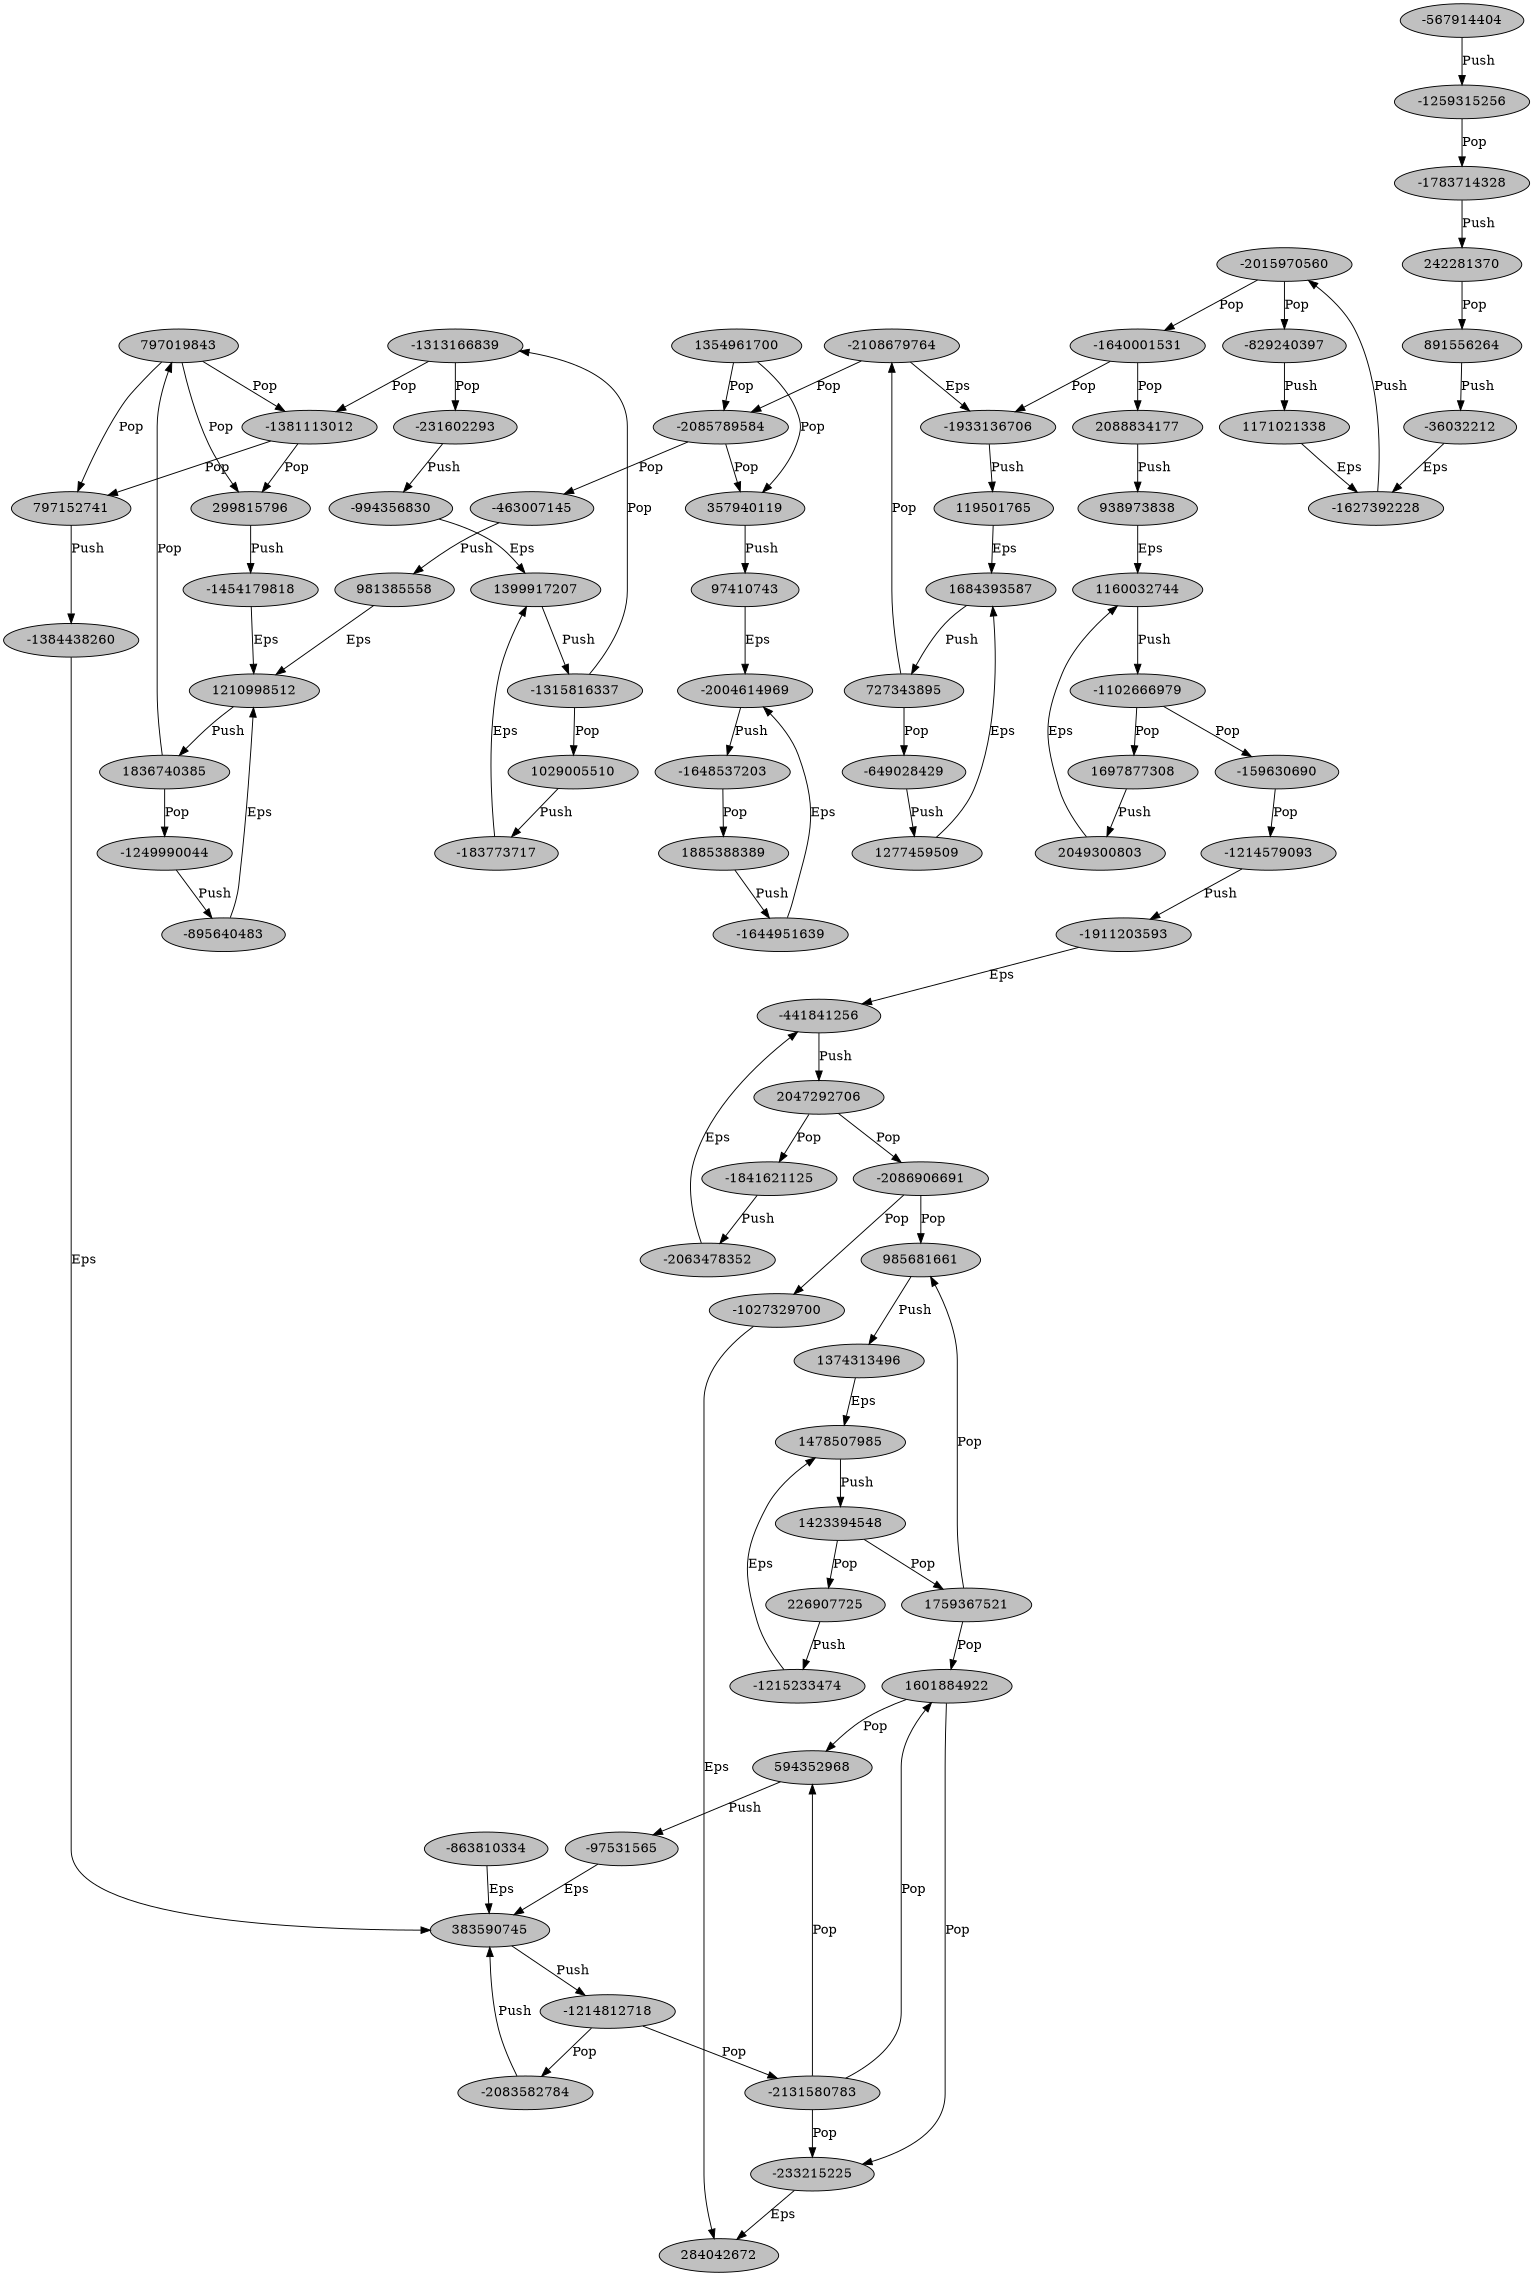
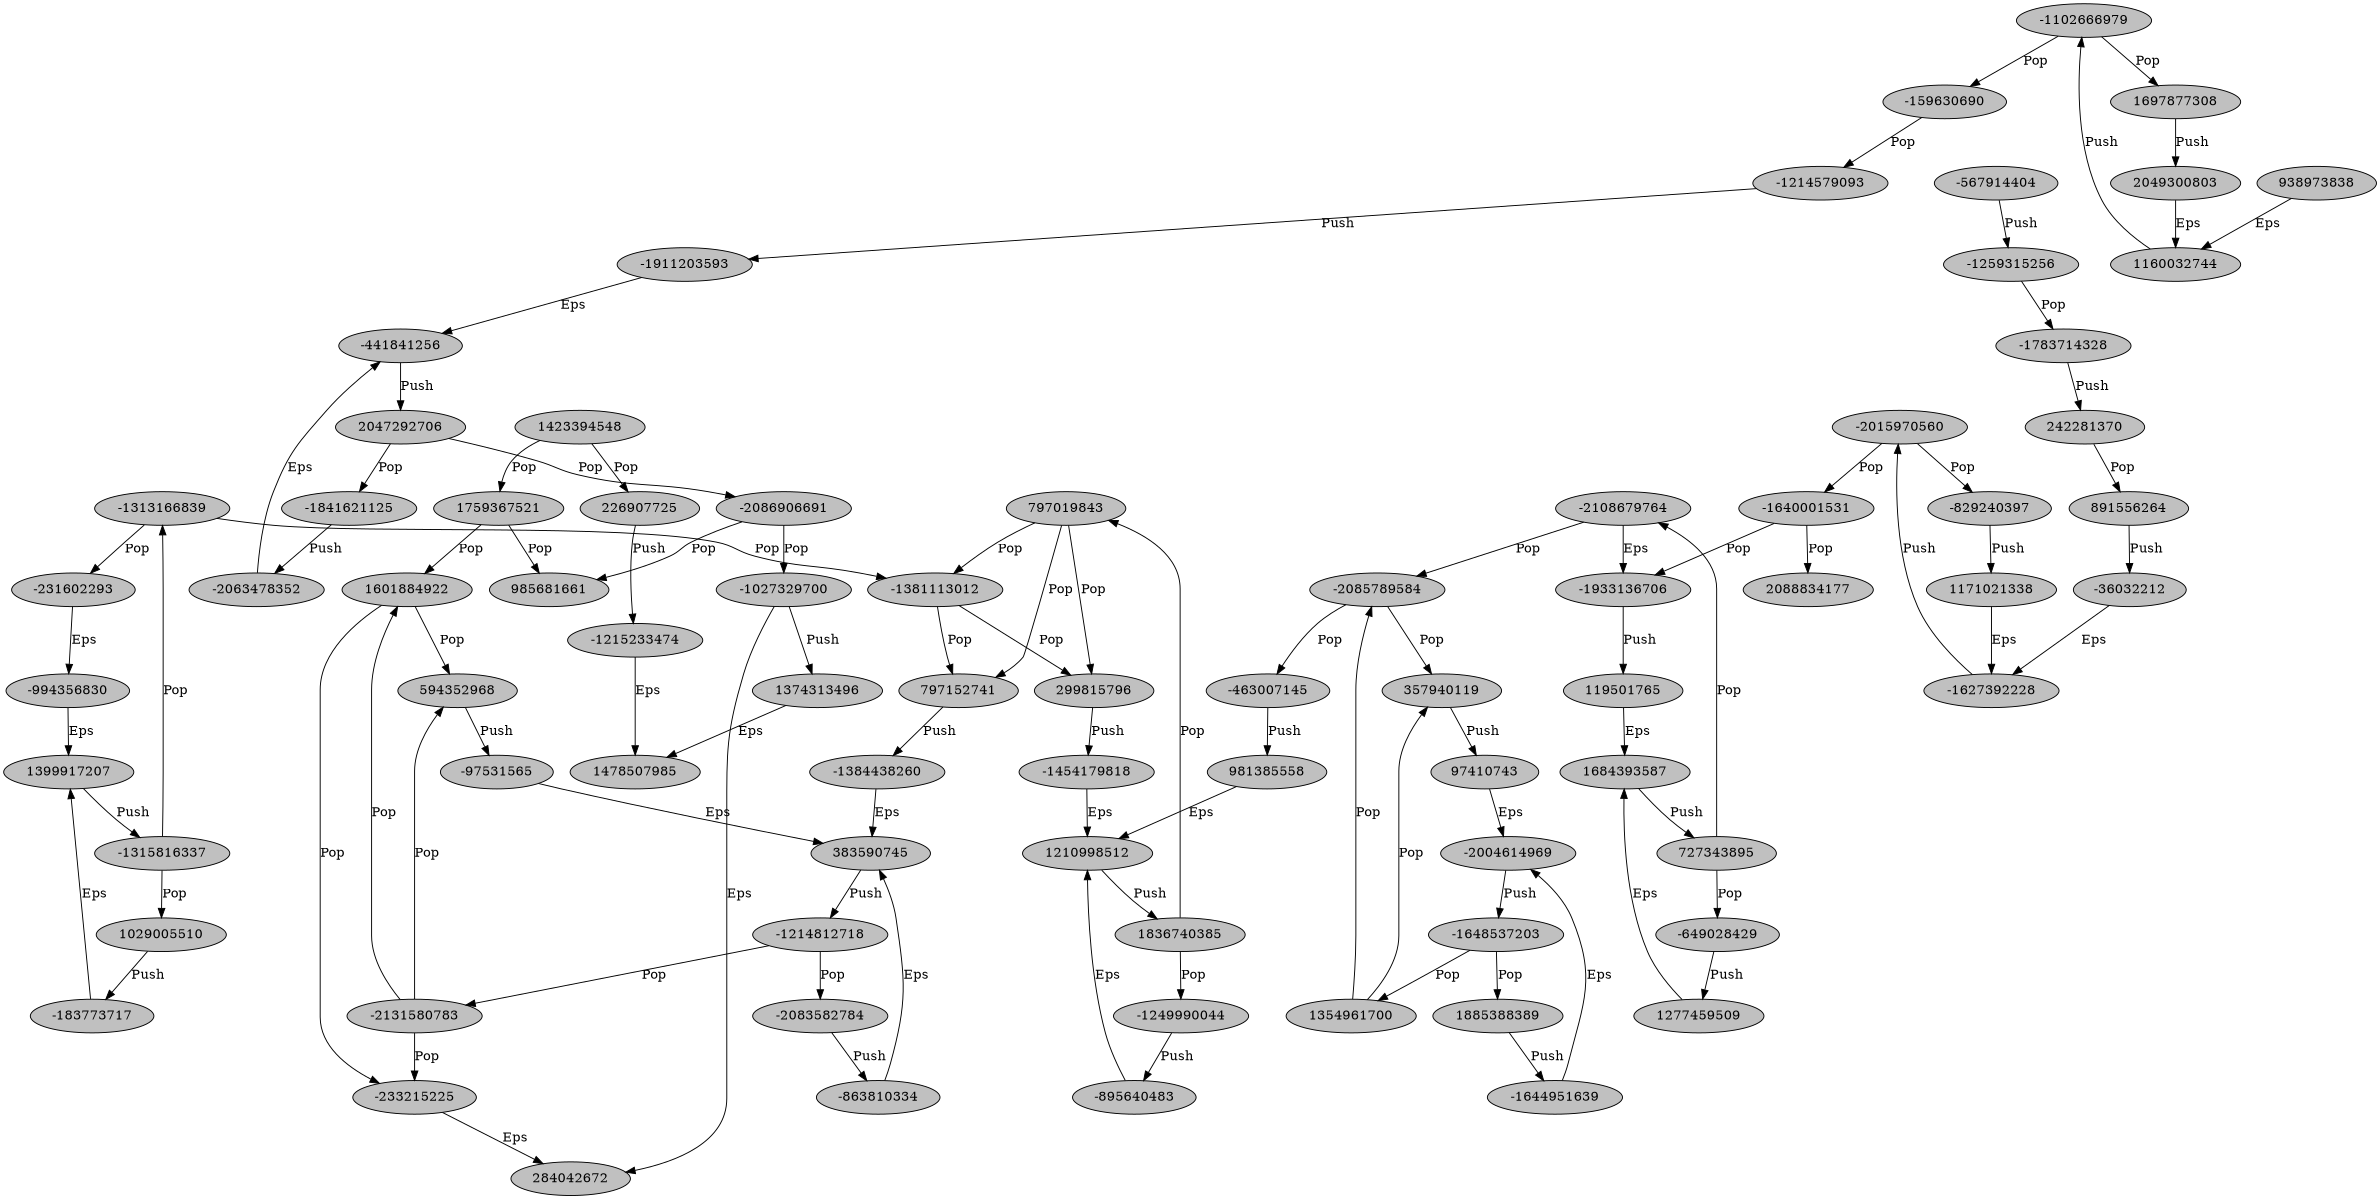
(1138, 463) -> none
(444, 468) -> (85, 640)
none -> (1428, 973)
(893, 1306) -> (799, 636)
(840, 1478) -> none
(496, 2018) -> (846, 1053)
